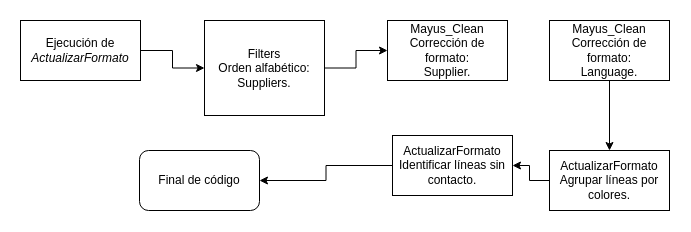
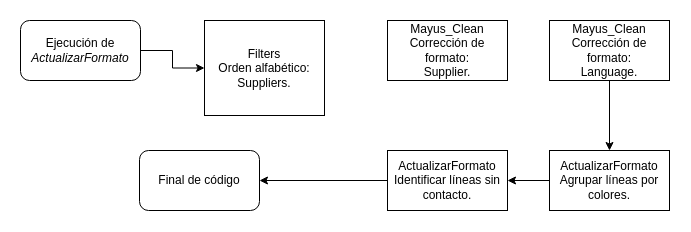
(81, 51) -> (81, 51)
(356, 63) -> none
(453, 166) -> (448, 181)
